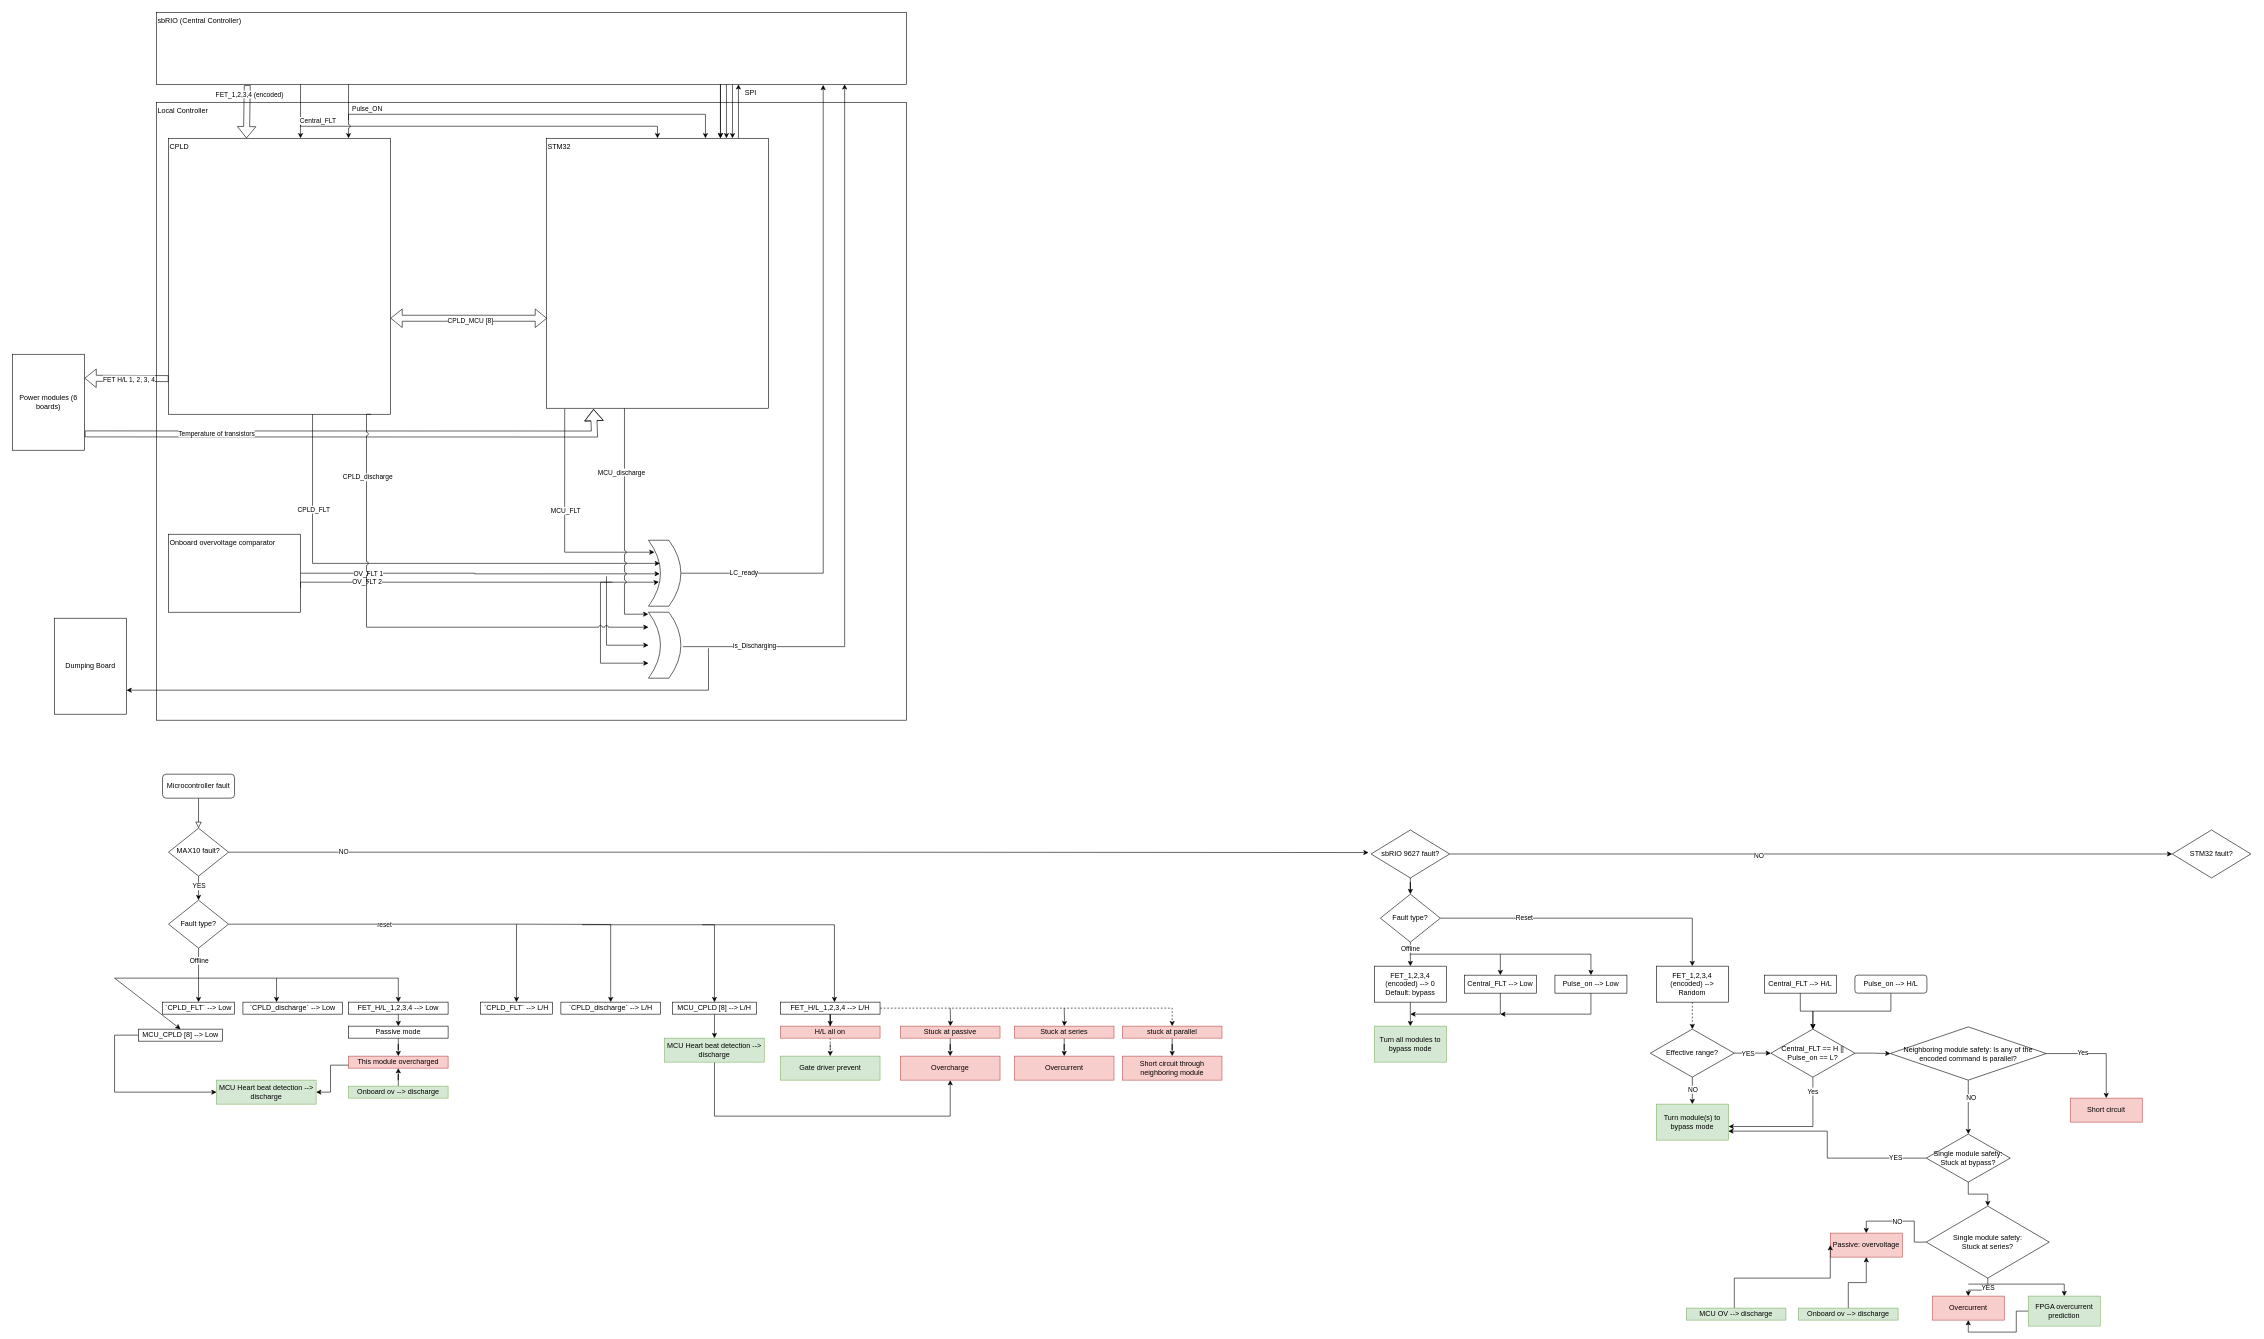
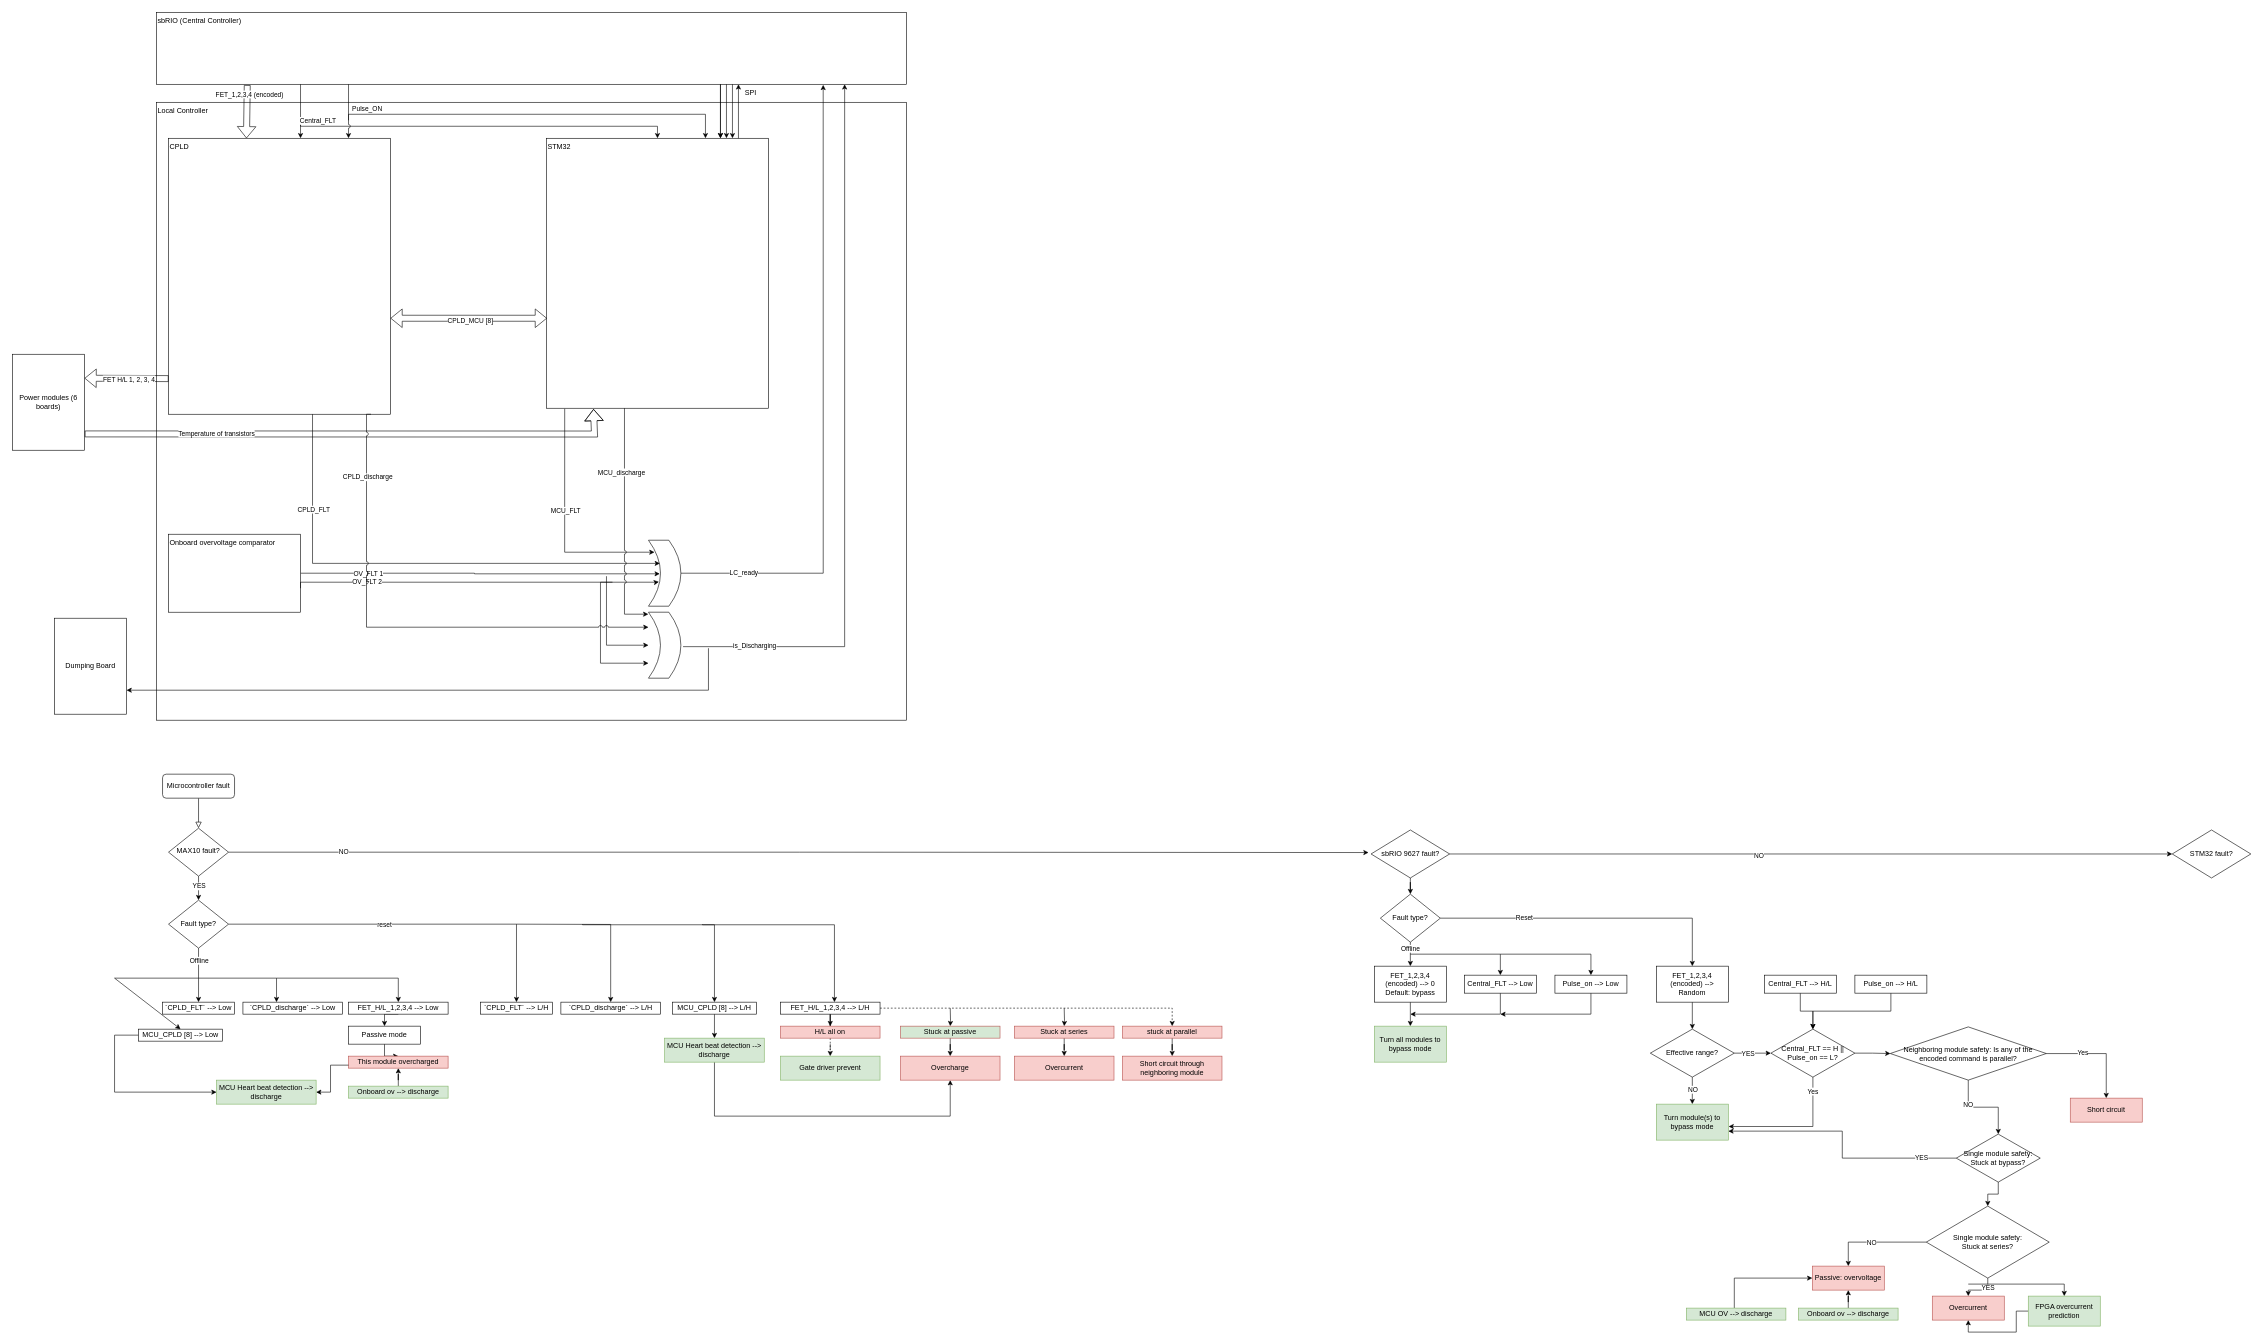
(1891, 984) -> (1891, 984)
(1692, 1013) -> (1692, 1013)
(398, 1032) -> (384, 1035)
(950, 1032) -> (950, 1032)
(1968, 1158) -> (1998, 1158)
(1866, 1245) -> (1848, 1278)
